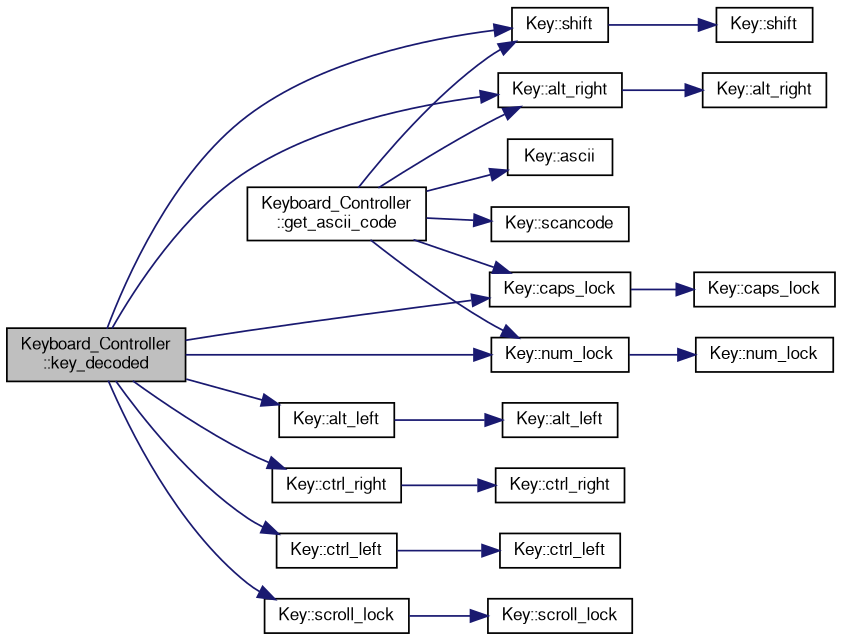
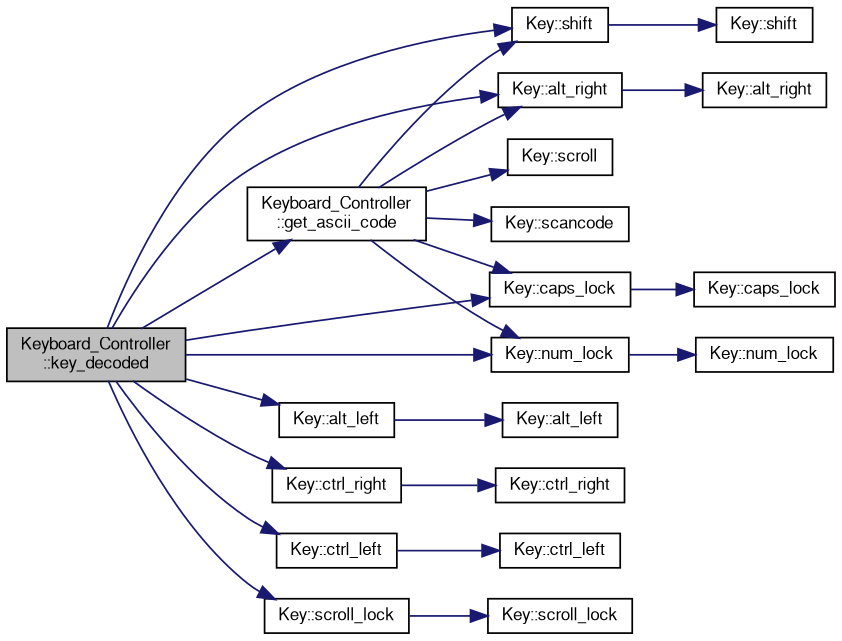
(560, 157) -> (560, 157)
none -> (208, 289)
